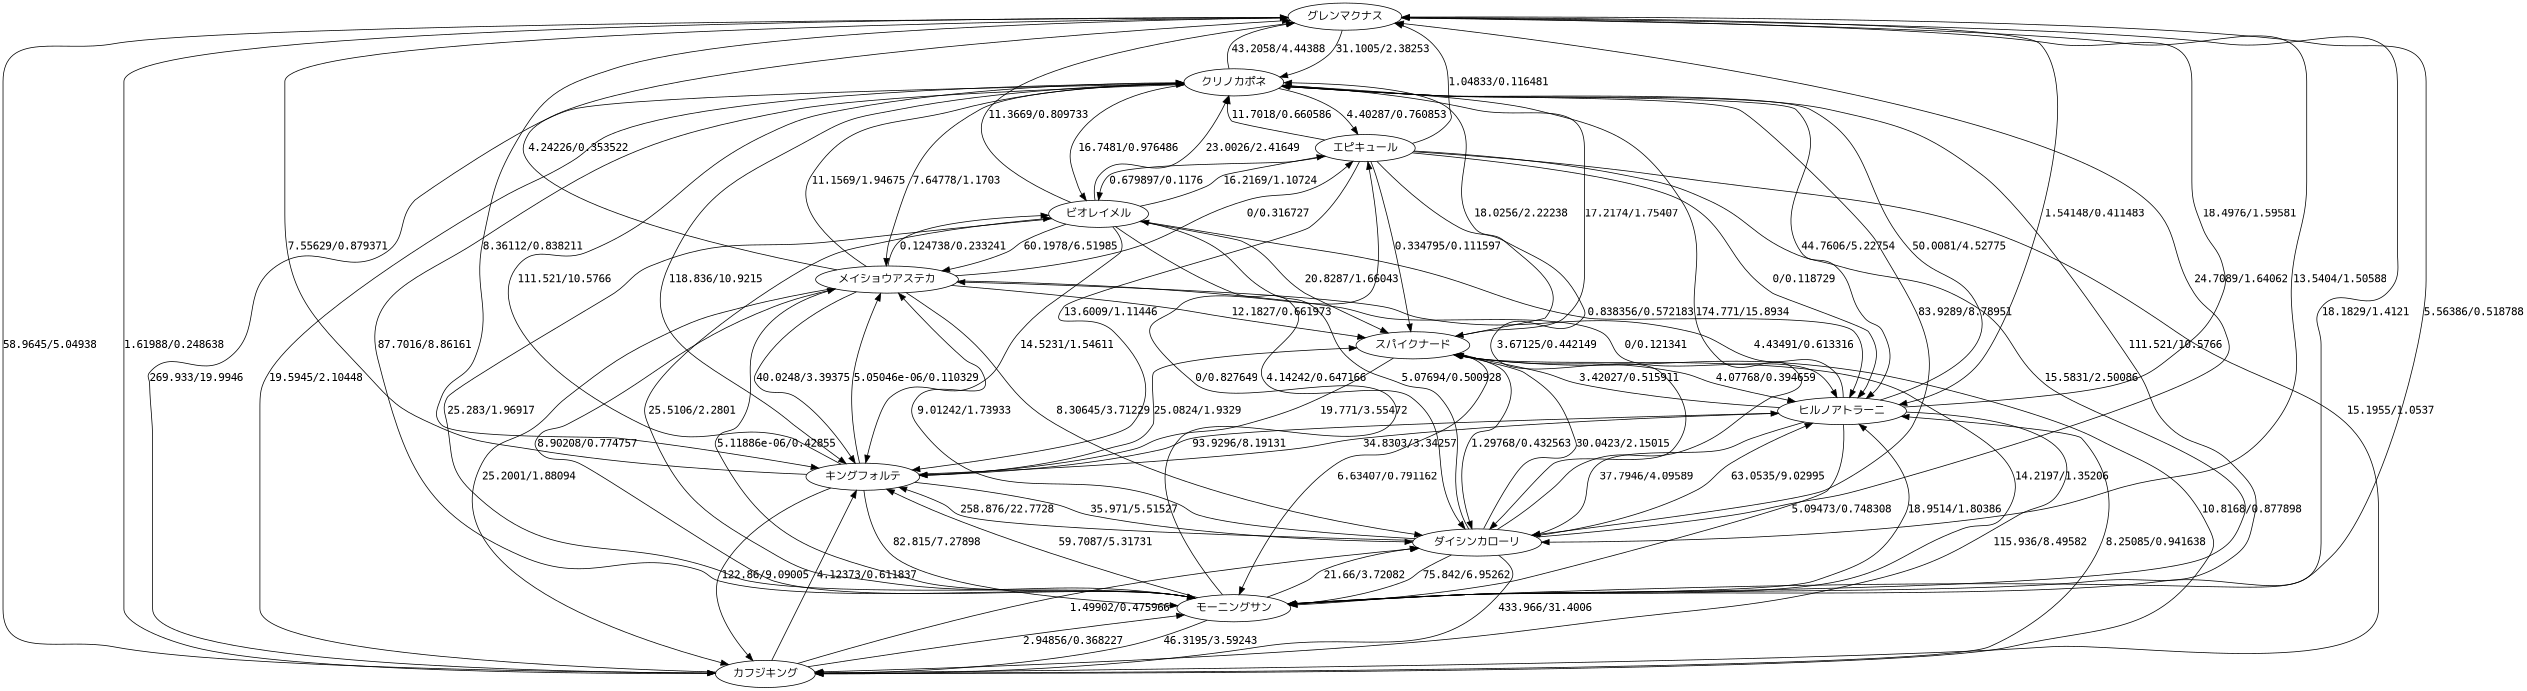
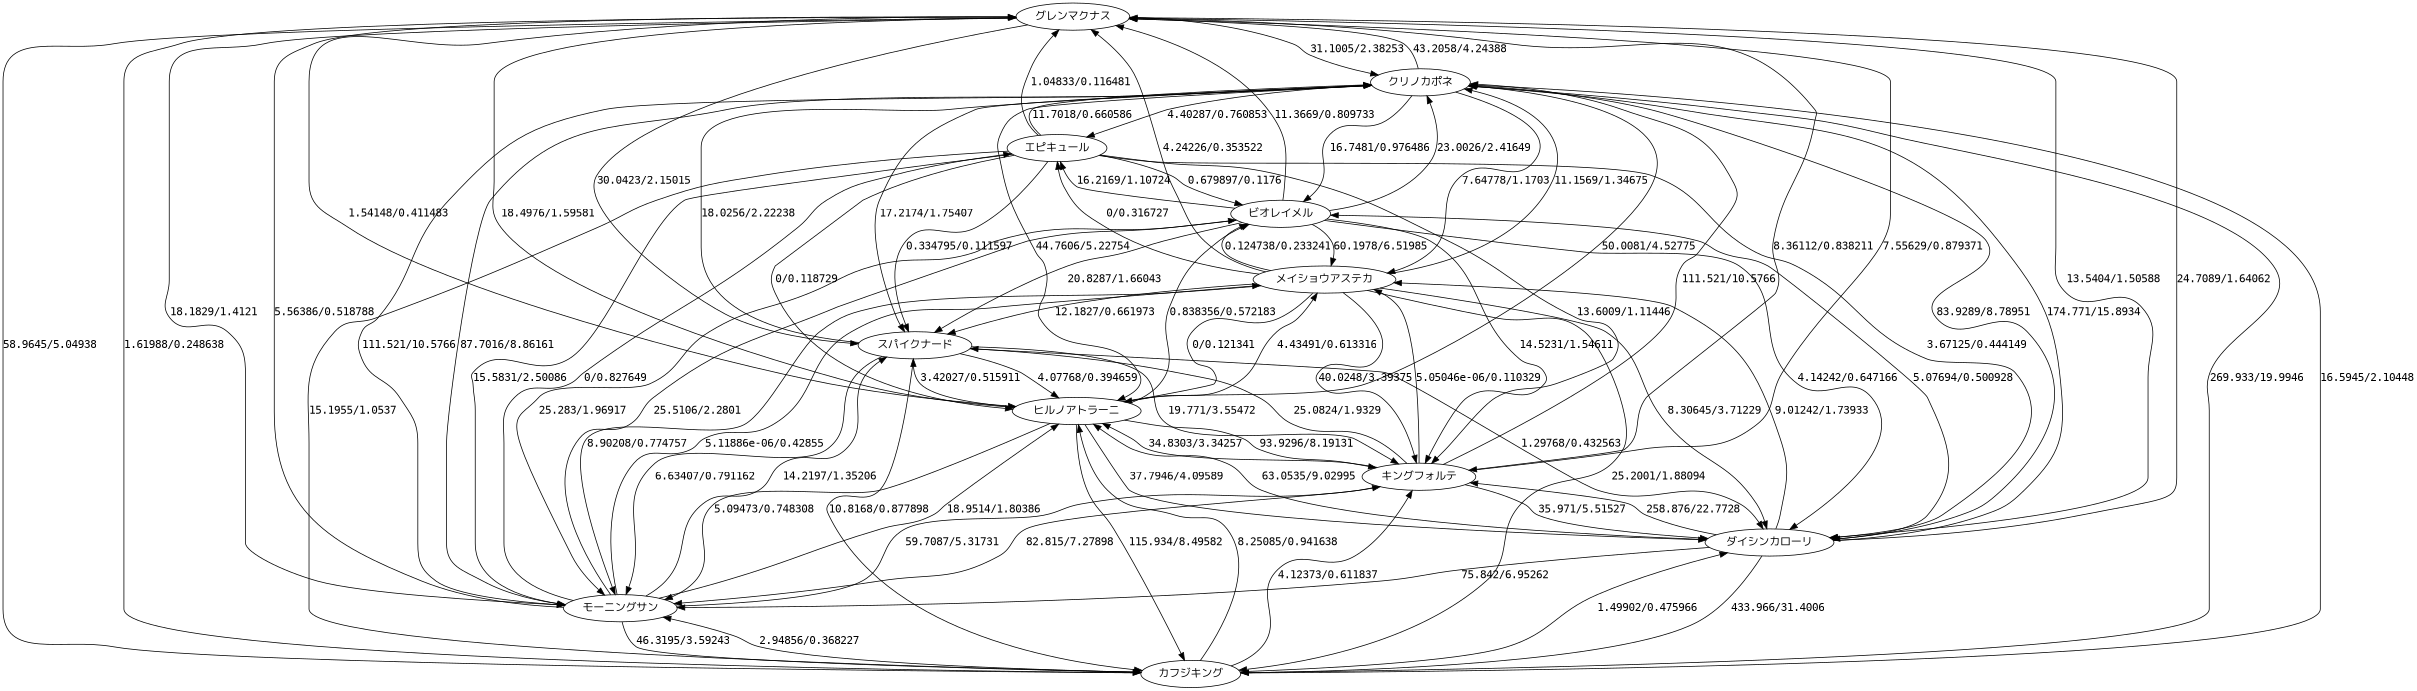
(1278, 49) -> (1460, 49)
(768, 162) -> none
(858, 181) -> (1601, 181)
(1525, 304) -> (1169, 310)
(1547, 345) -> (1977, 345)
(316, 378) -> (2367, 378)
(1574, 435) -> (649, 134)
(2040, 542) -> (1176, 542)
(734, 551) -> none
(1336, 565) -> none
